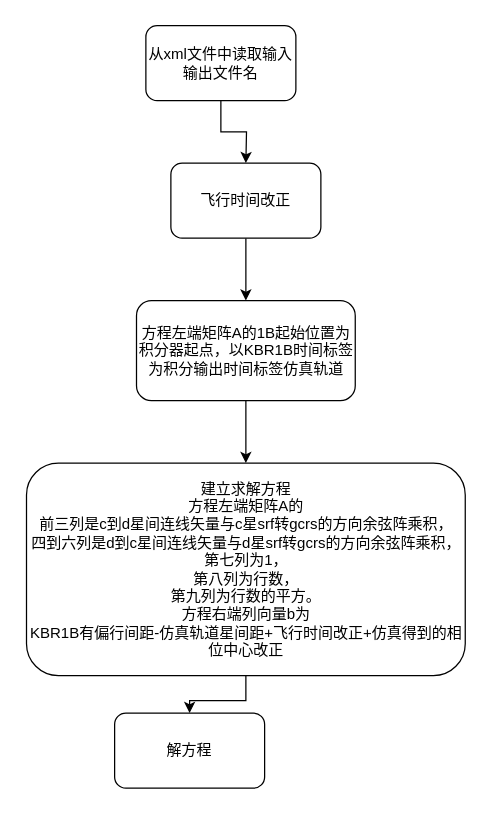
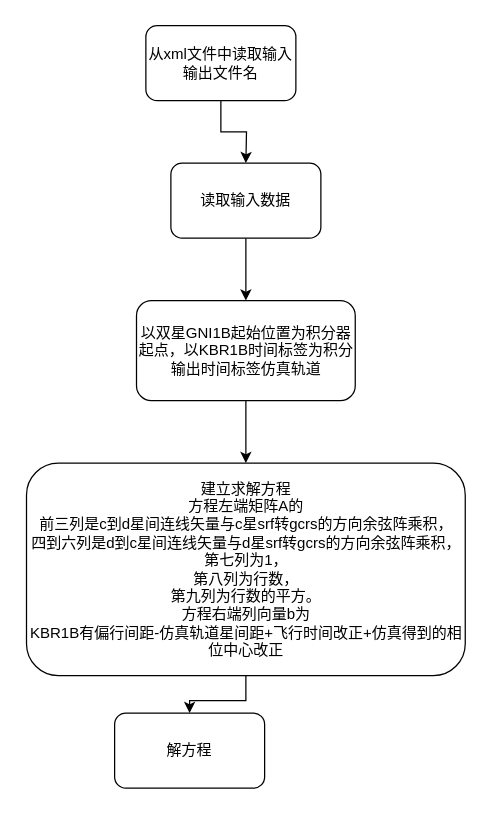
(246, 201) -> (246, 201)
(246, 351) -> (246, 351)
